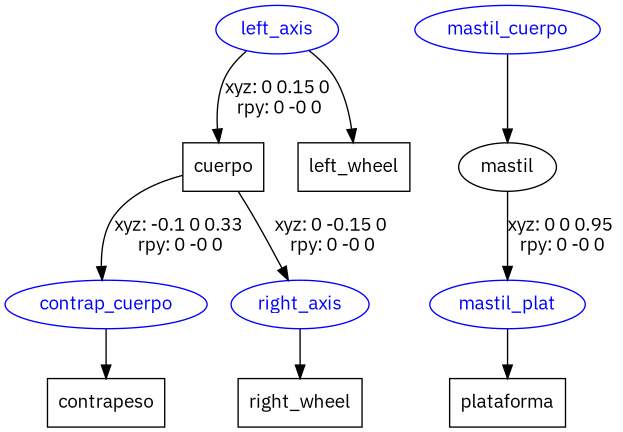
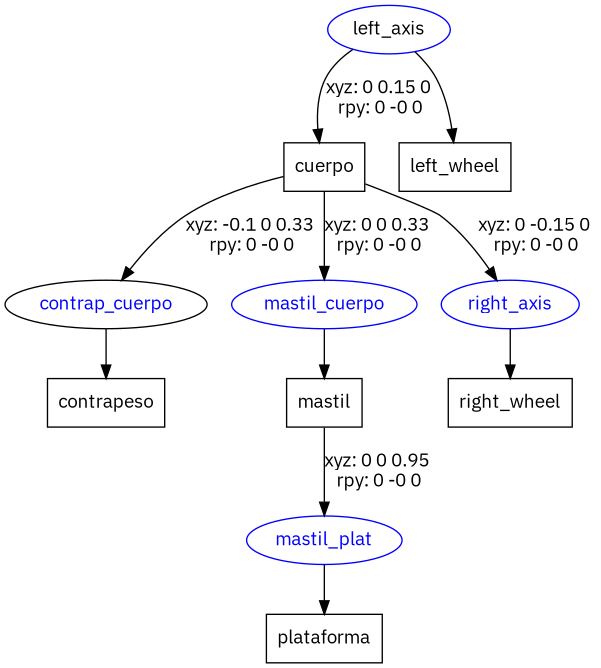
(277, 30) -> (389, 30)
(508, 167) -> (324, 403)
none -> (324, 229)
(106, 304) -> (106, 304)
